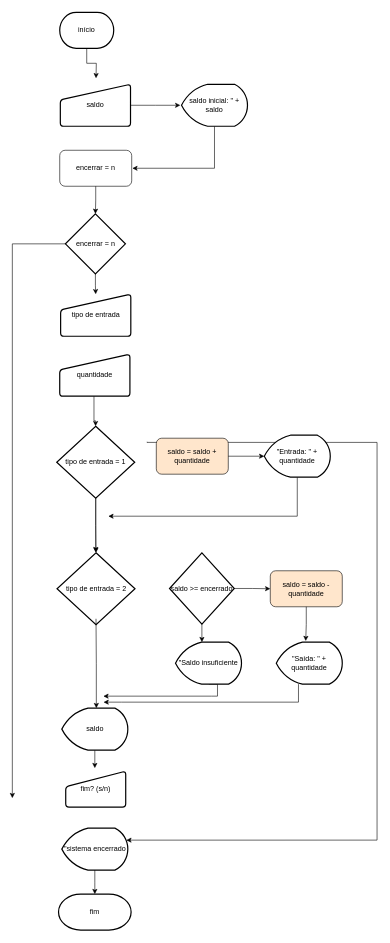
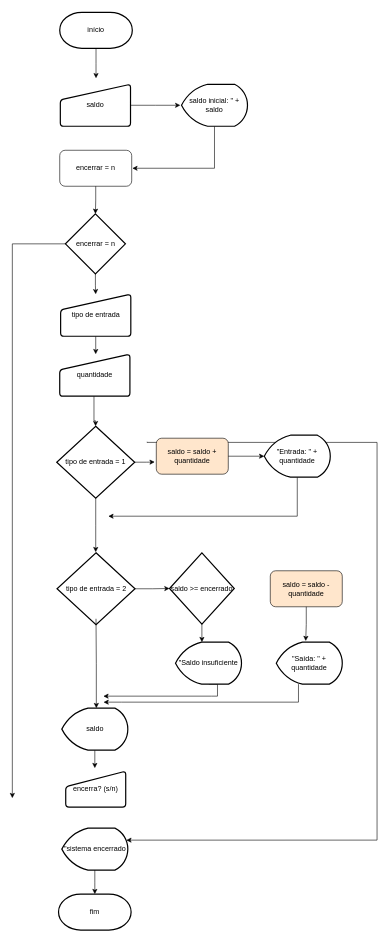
(87, 30) -> (96, 30)
none -> (96, 348)
(96, 549) -> (149, 462)
none -> (161, 589)
(250, 589) -> none
(96, 789) -> (96, 789)
